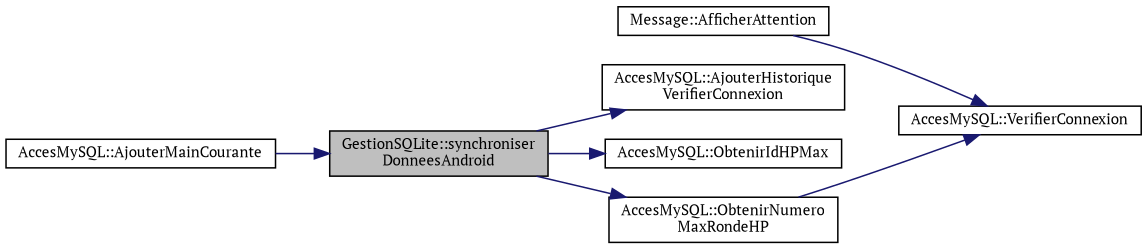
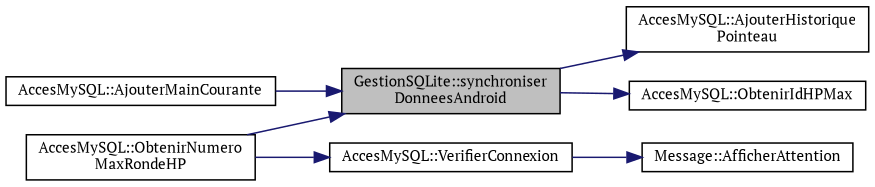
(885, 64) -> (599, 157)
(723, 87) -> (748, 29)
(574, 185) -> (288, 126)
